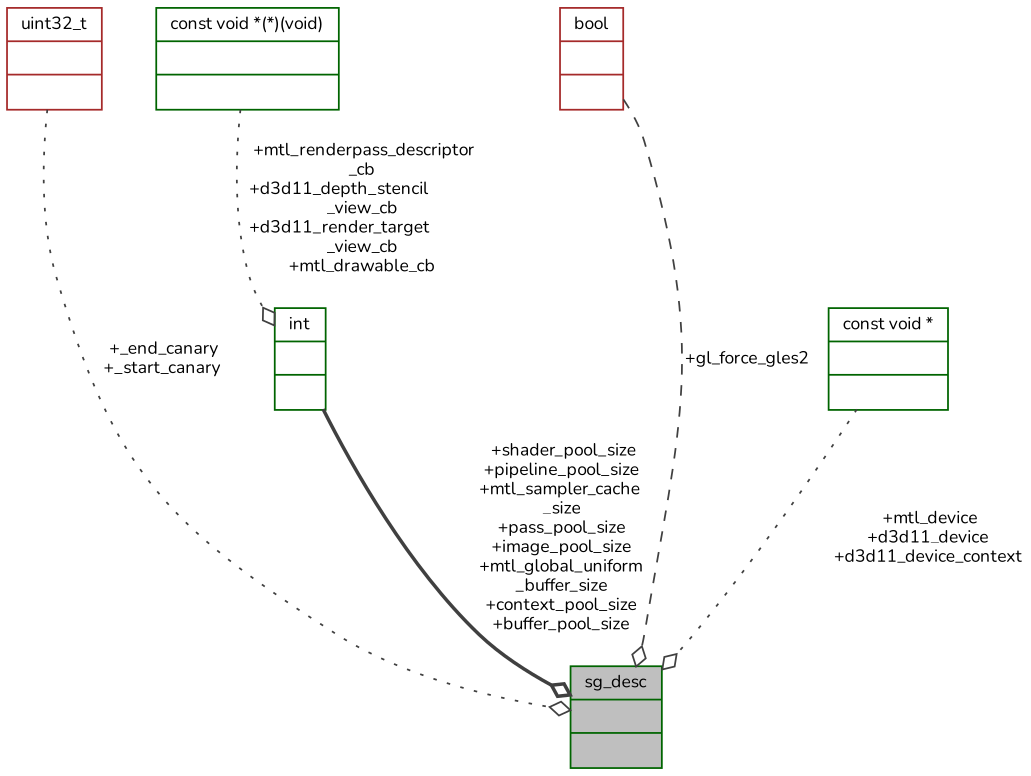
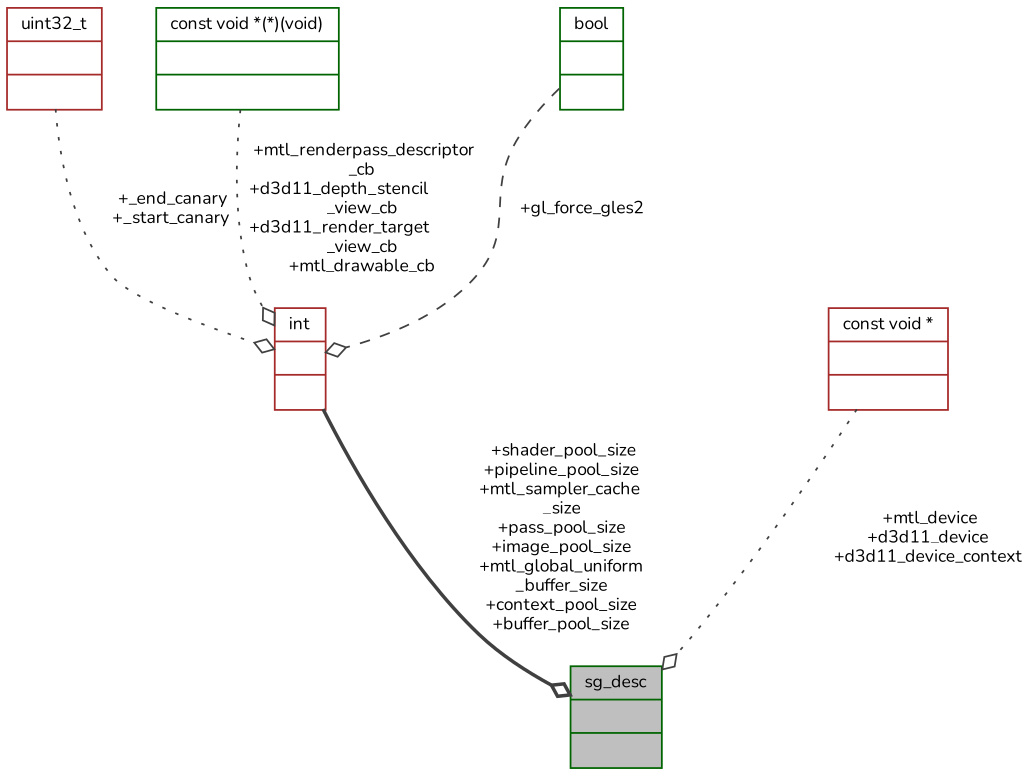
(592, 59) -> (592, 59)
(300, 359) -> (300, 359)
(888, 359) -> (888, 359)
(681, 370) -> (492, 250)
(174, 509) -> (106, 267)
